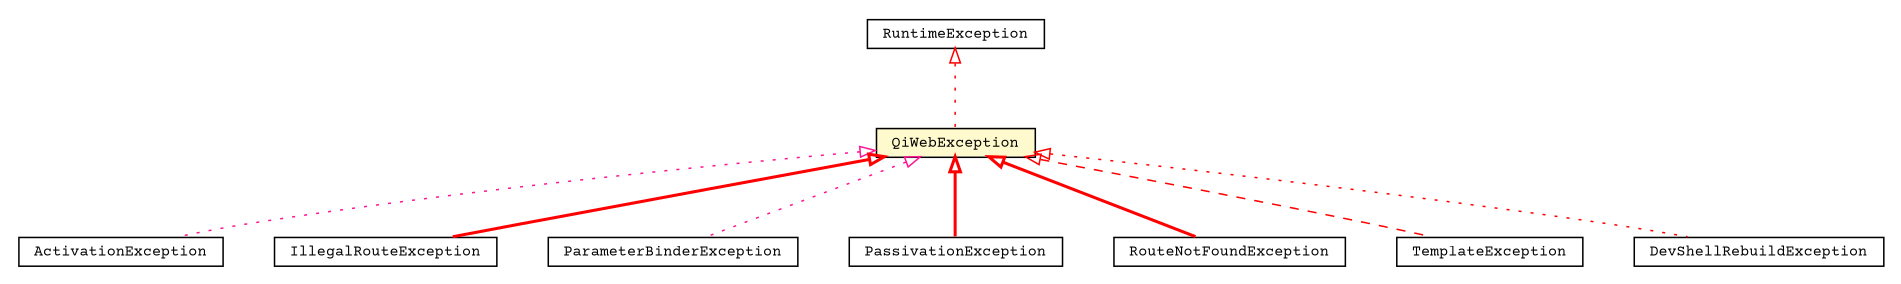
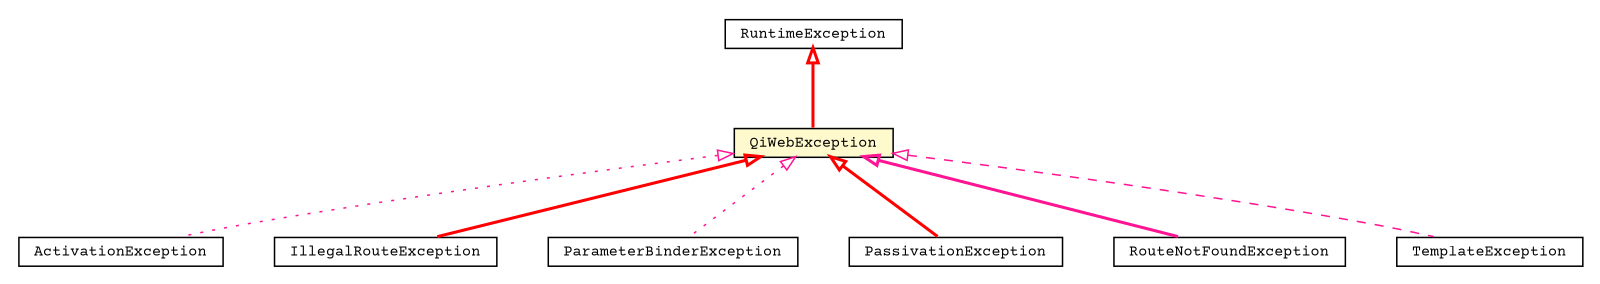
(955, 95) -> (813, 95)
(1236, 197) -> (1172, 191)
(1099, 199) -> (1028, 198)
(1758, 251) -> none
